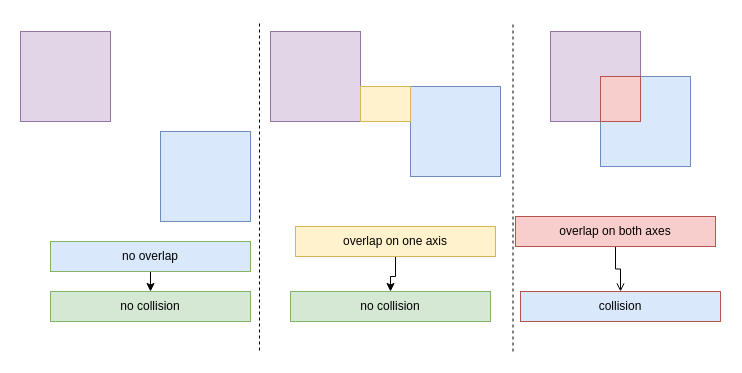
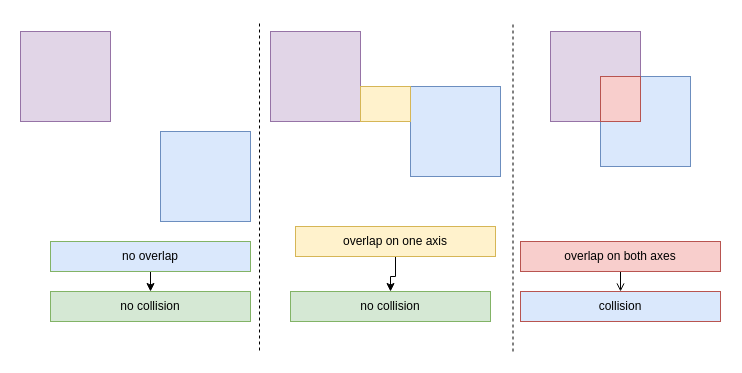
(616, 232) -> (621, 257)
